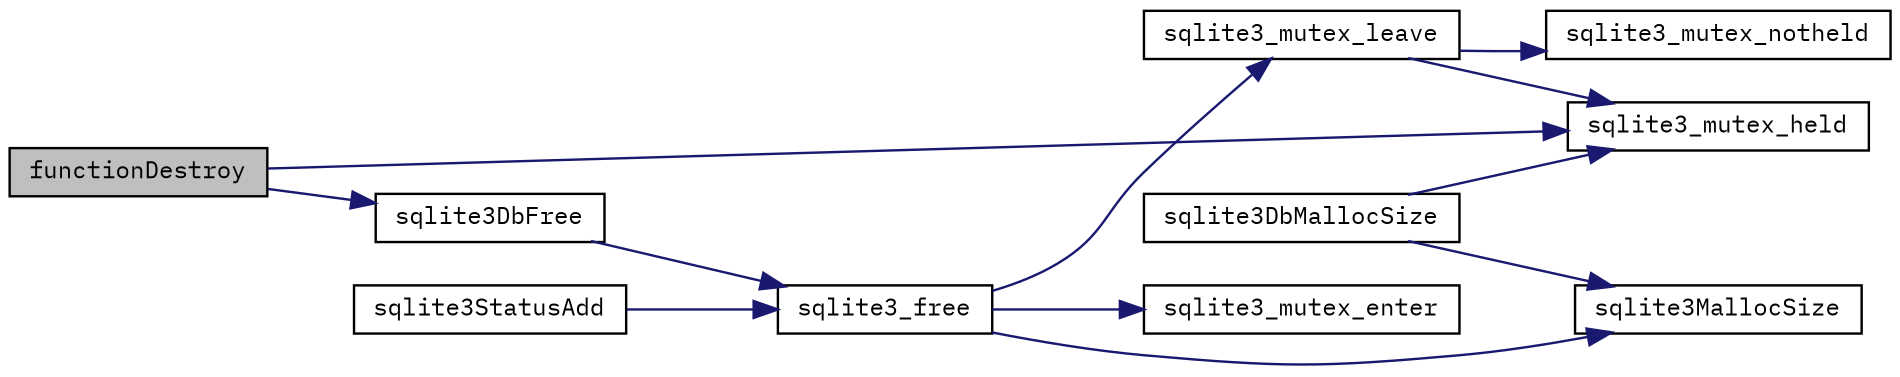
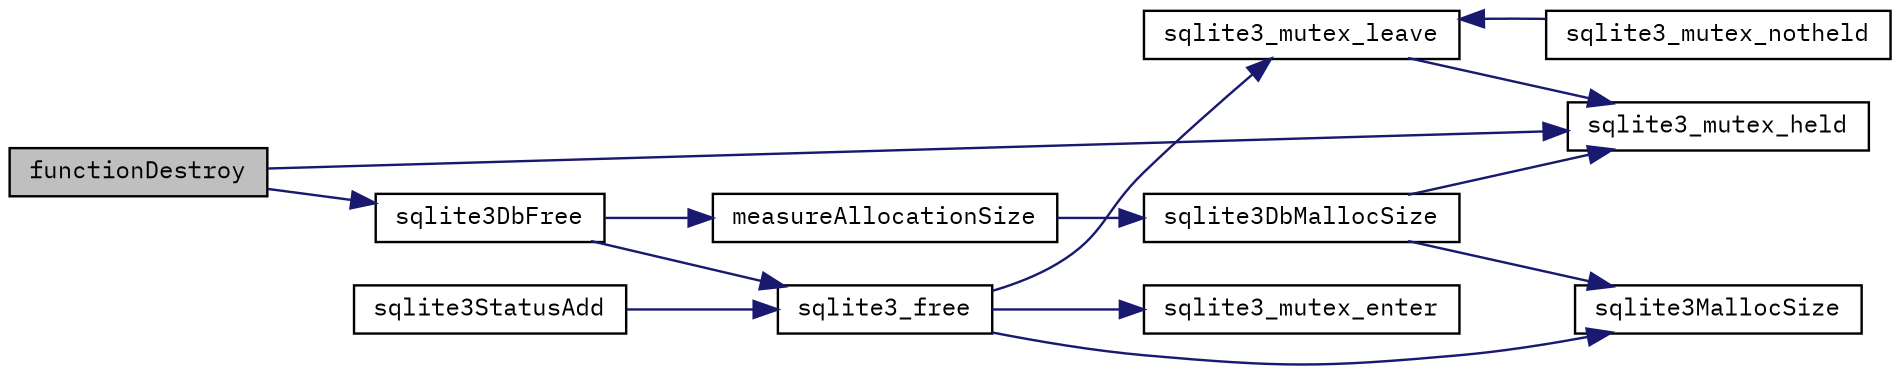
(1491, 51) -> (1515, 19)
none -> (885, 218)
